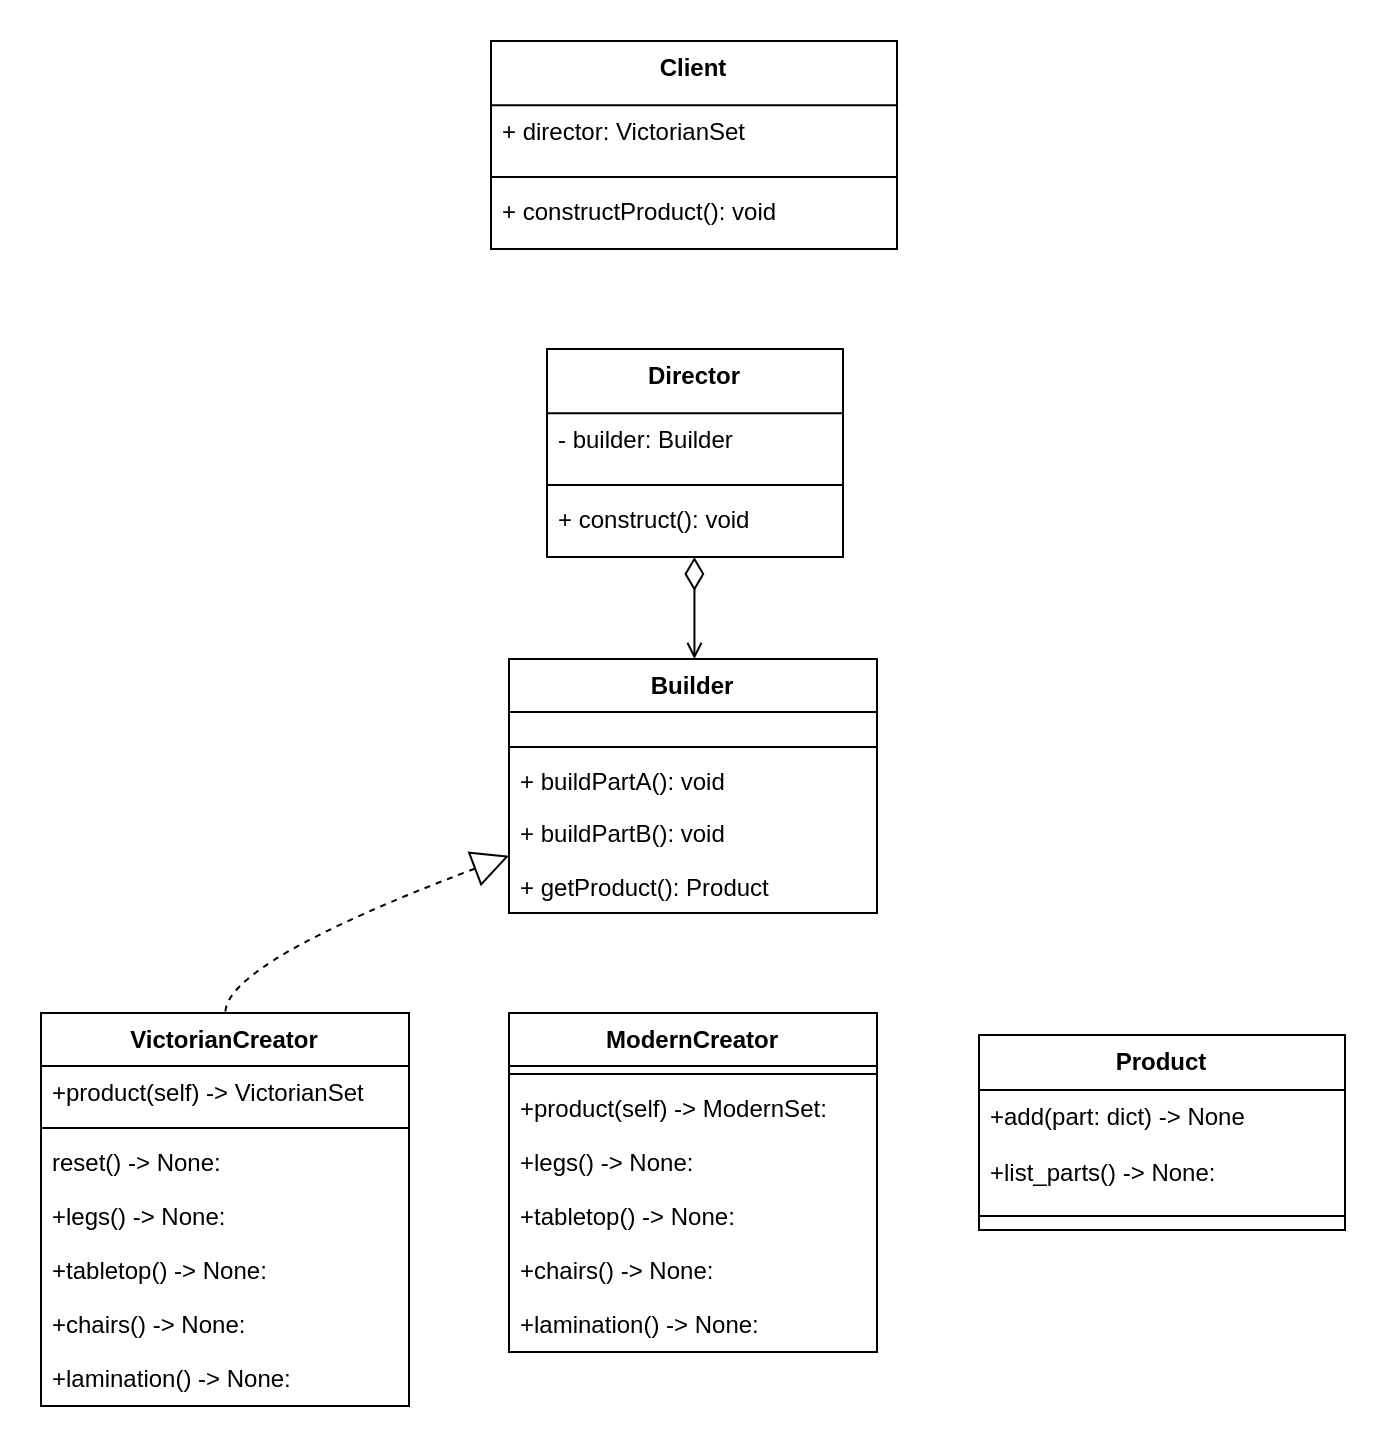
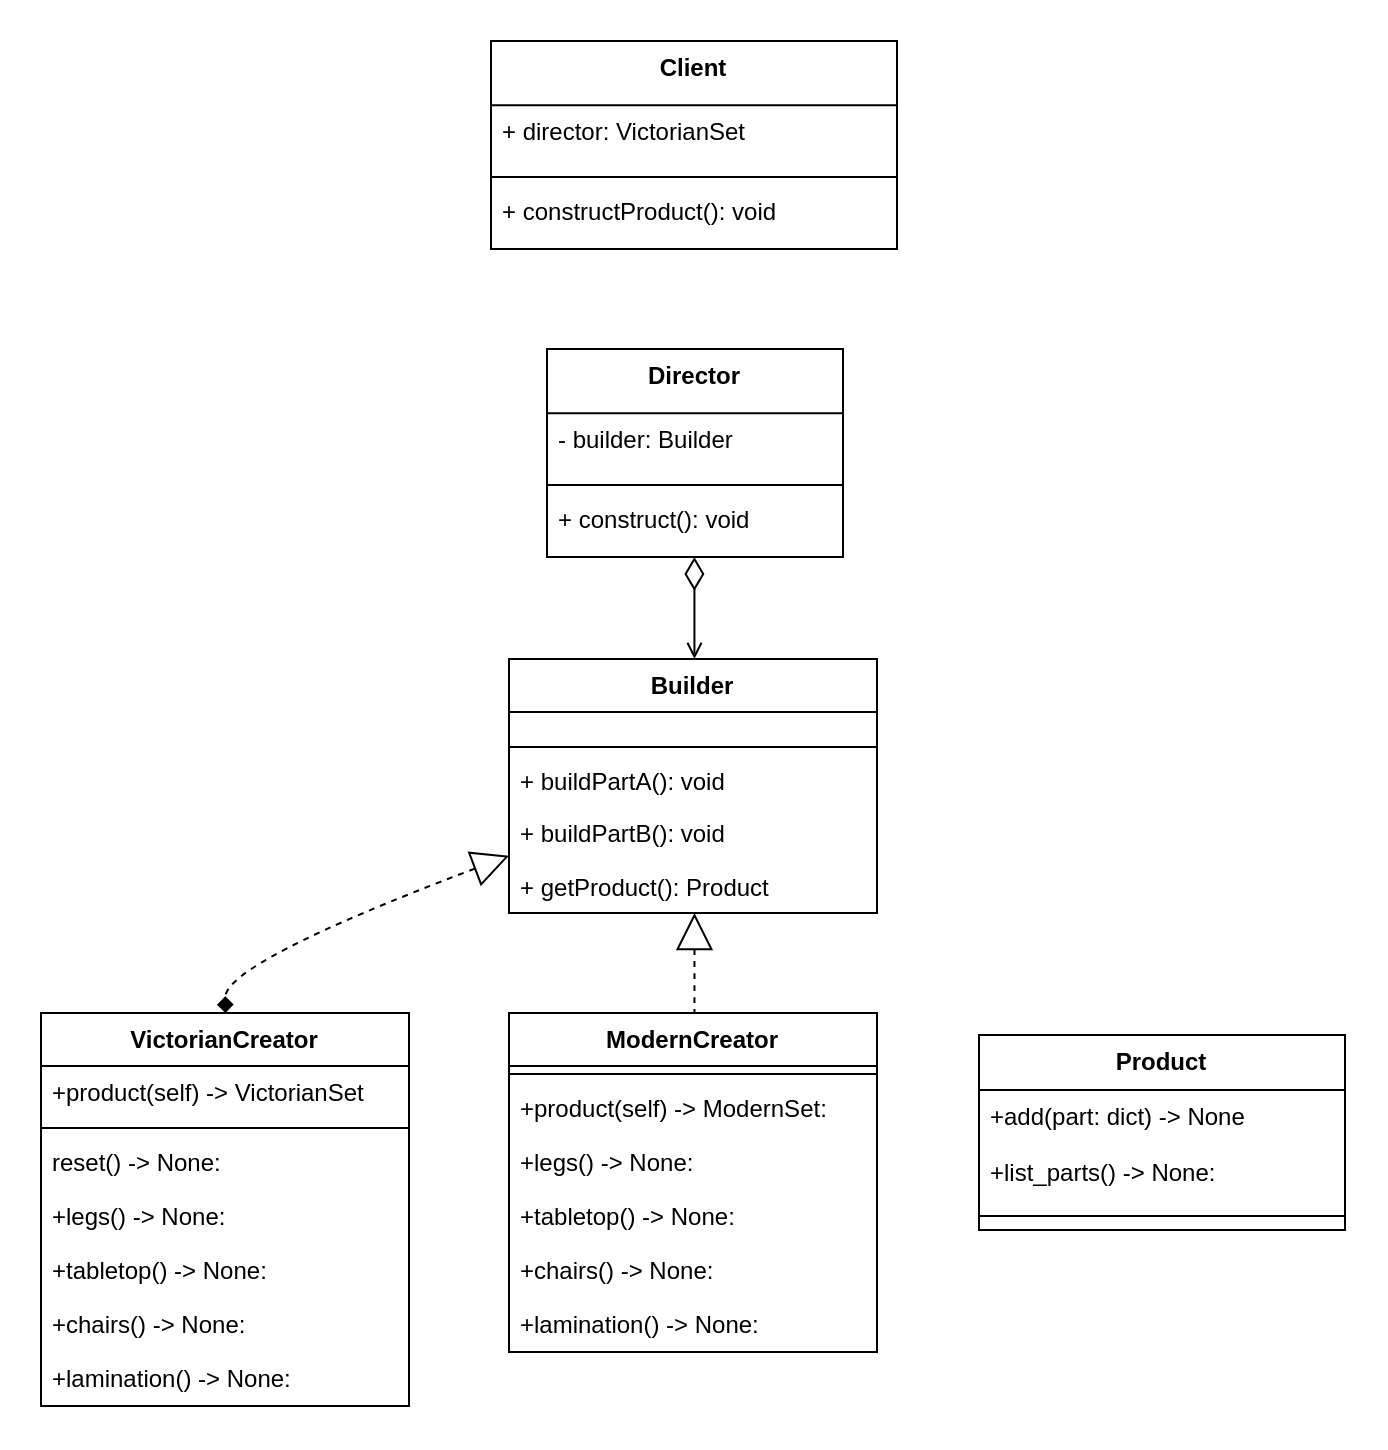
(304, 943) -> (307, 939)
none -> (694, 980)
